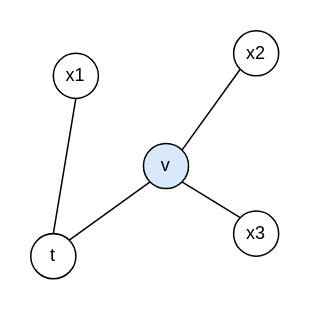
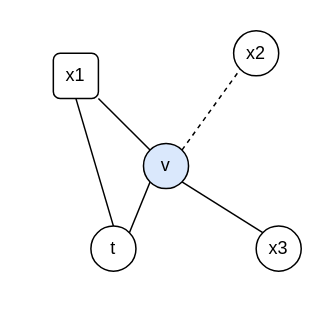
(76, 76) -> (76, 76)
(212, 108) -> (212, 108)
none -> (124, 124)
(256, 233) -> (278, 248)
(53, 256) -> (113, 248)
